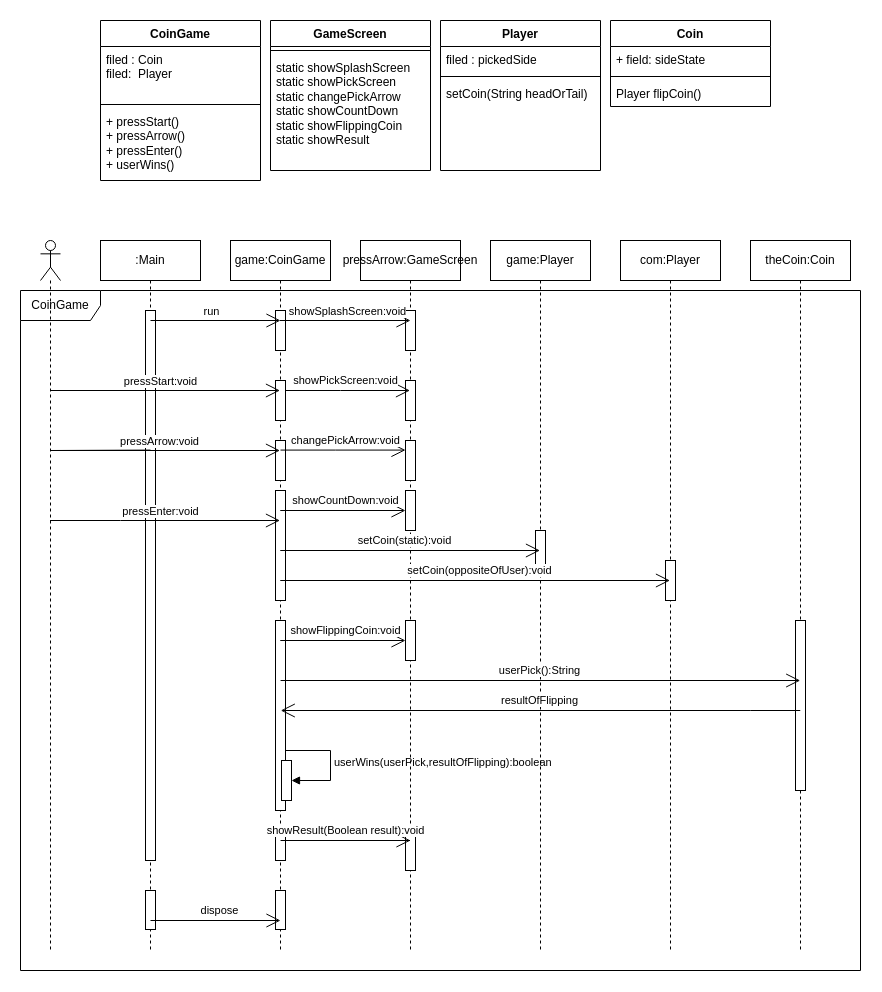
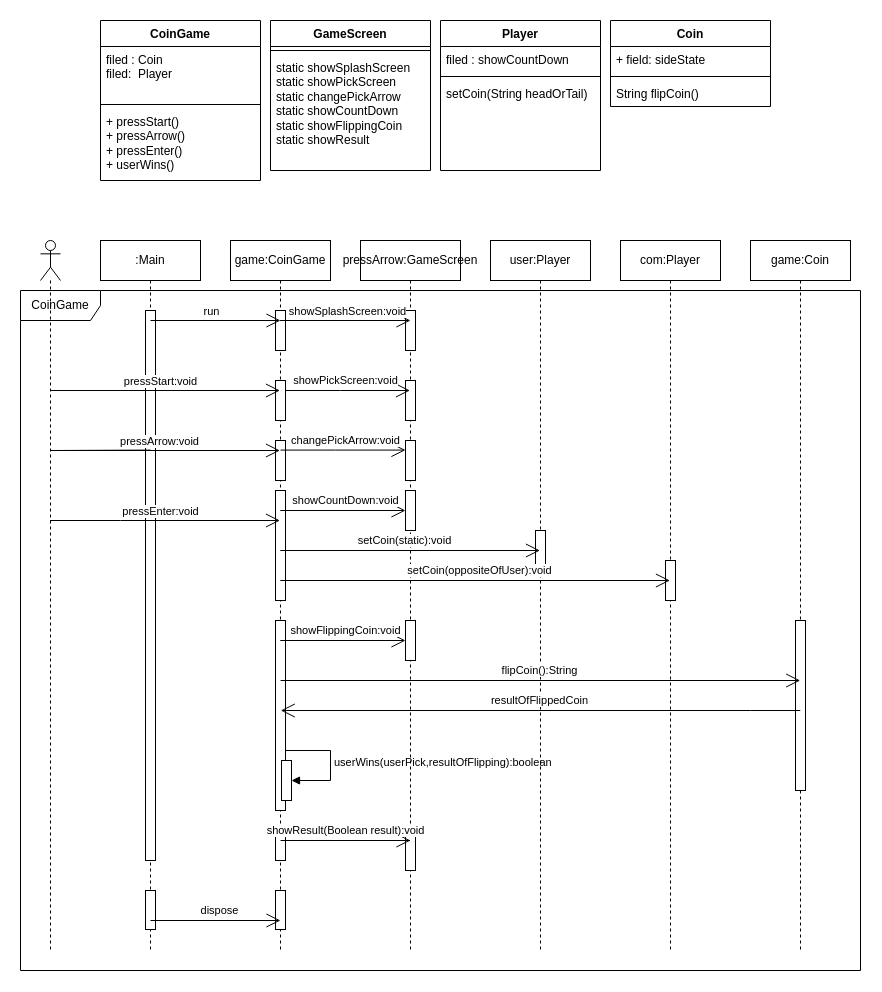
(496, 61) -> (509, 61)
(666, 95) -> (666, 95)
(541, 261) -> (541, 261)
(801, 261) -> (801, 261)
(540, 671) -> (540, 671)
(540, 701) -> (540, 701)
